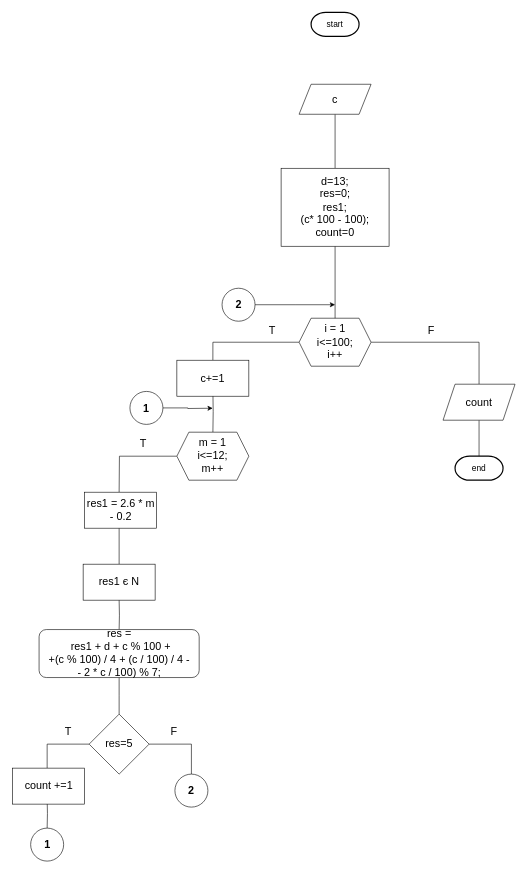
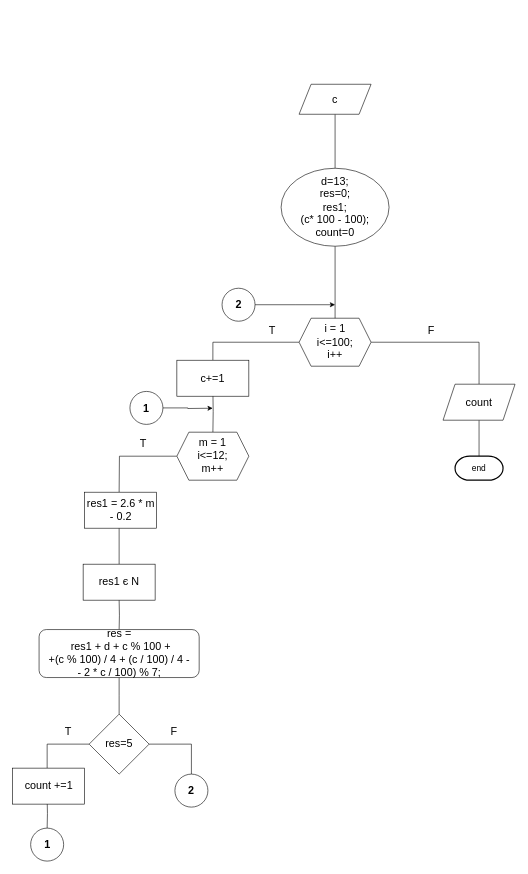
(335, 24) -> none
(335, 207) -> (335, 207)
